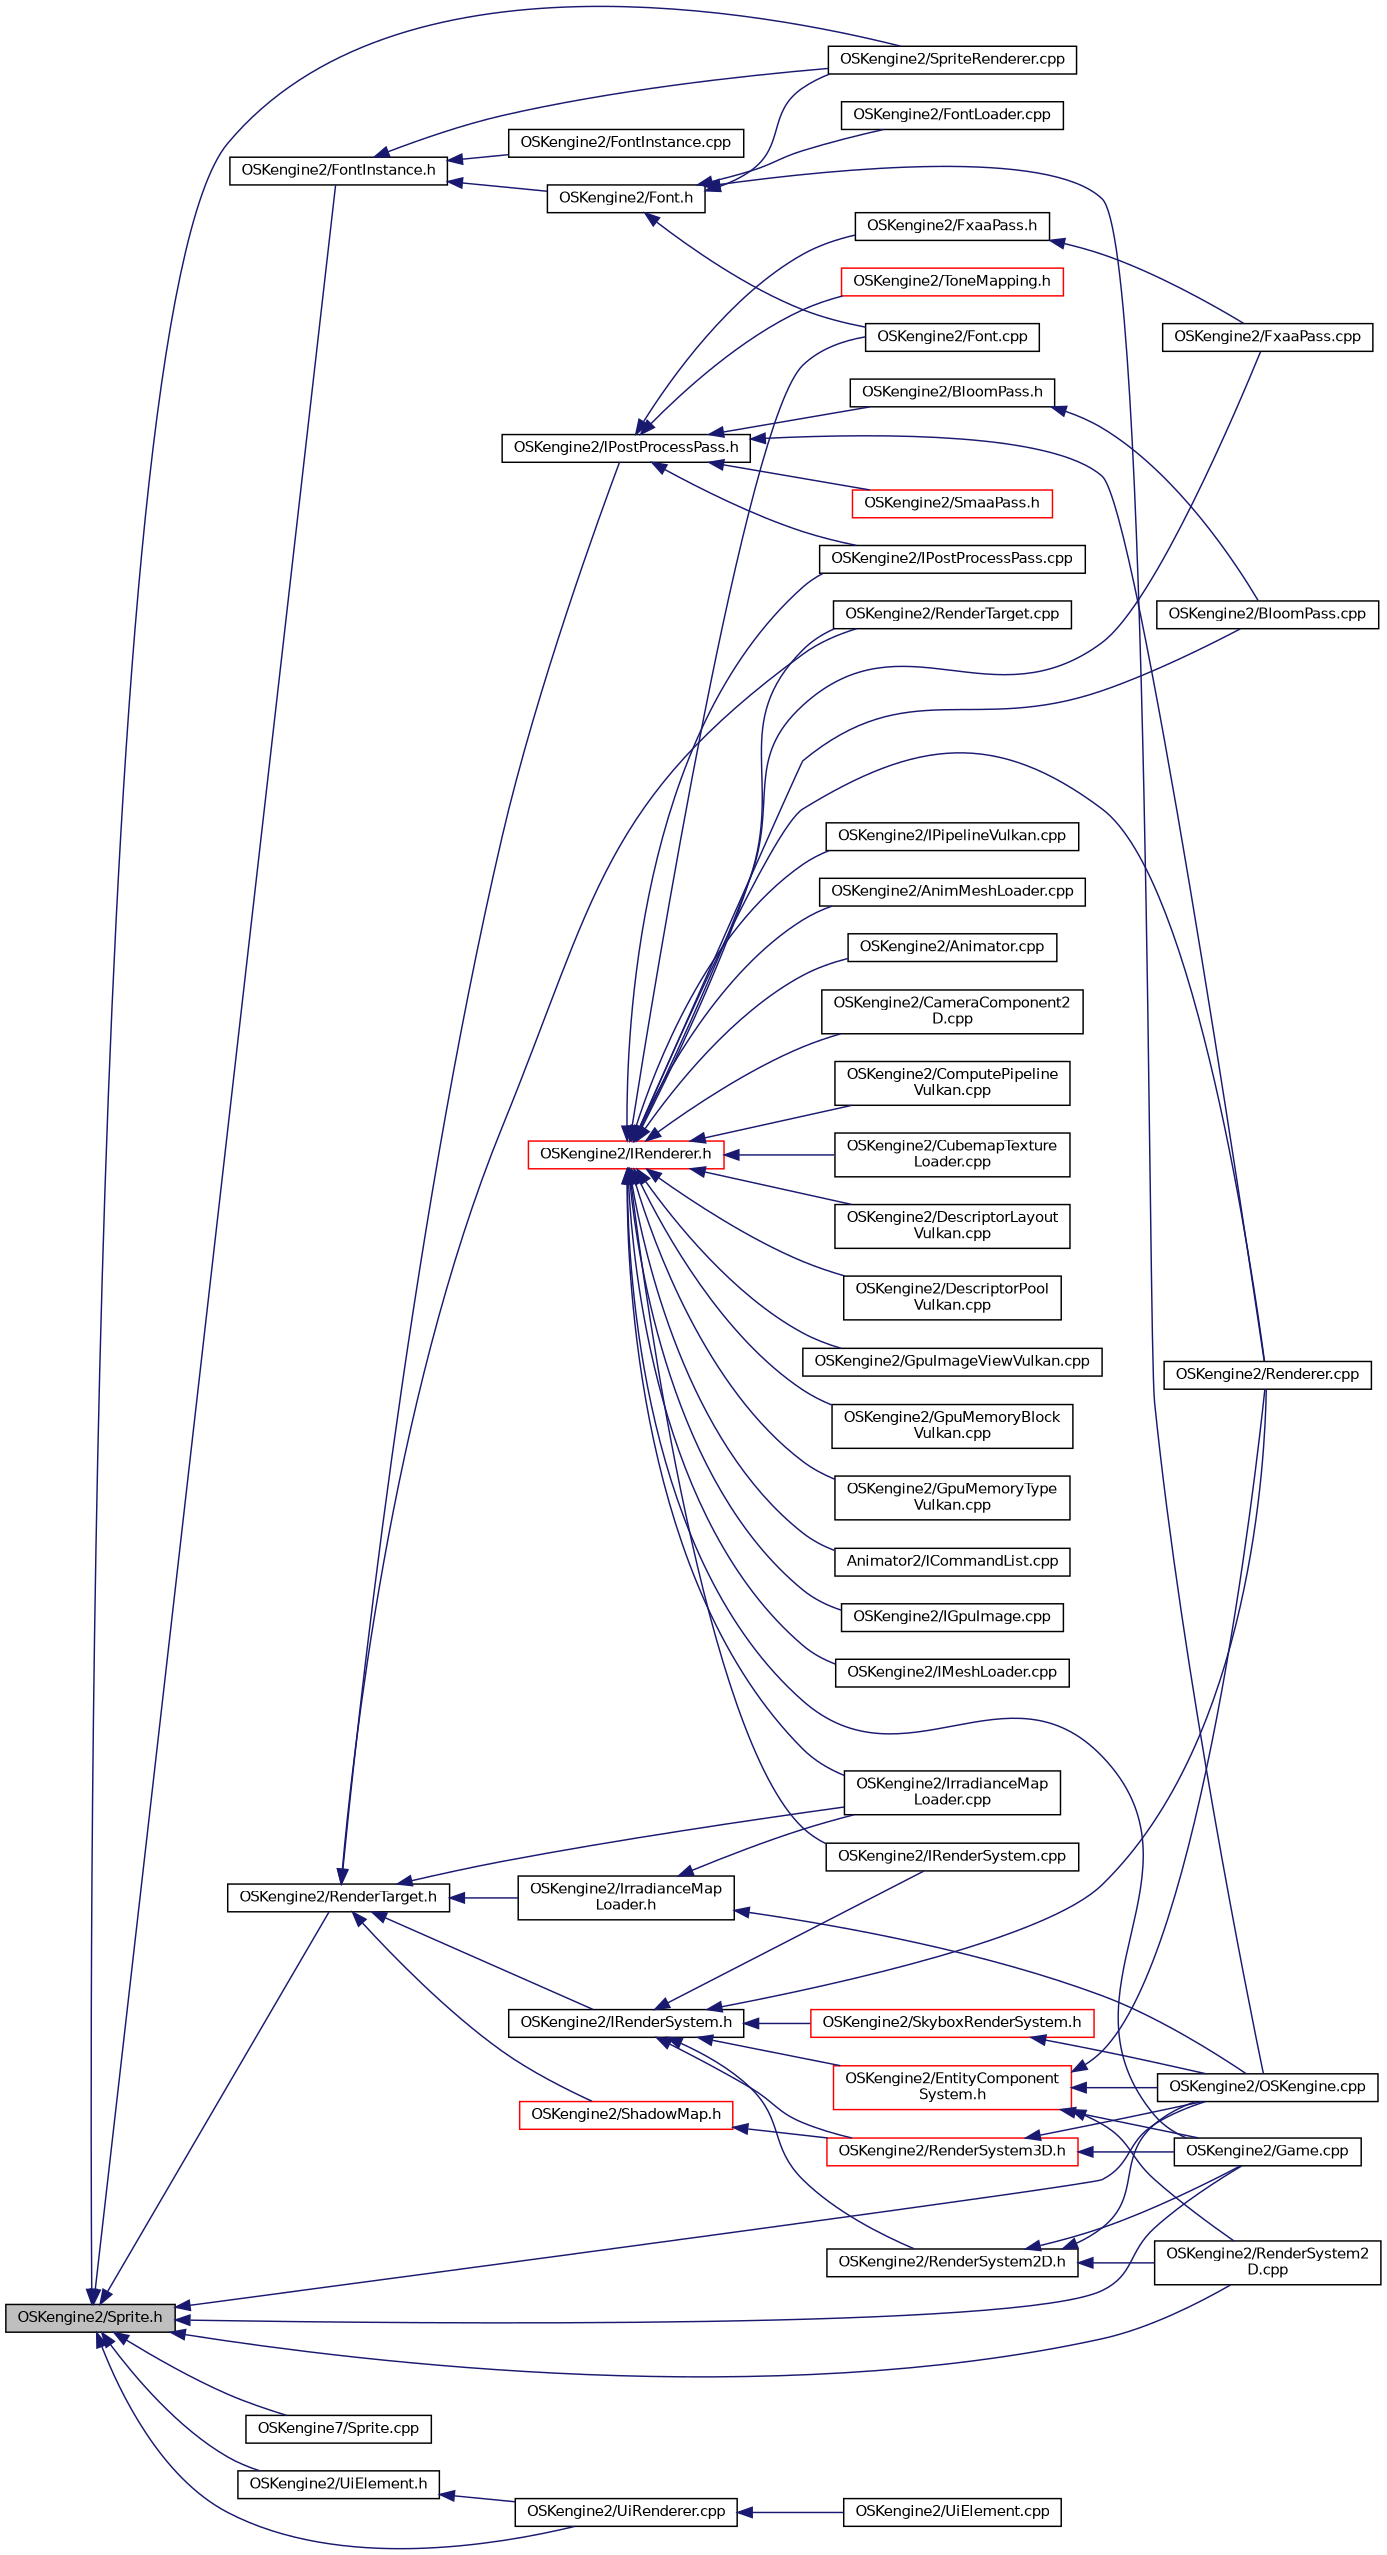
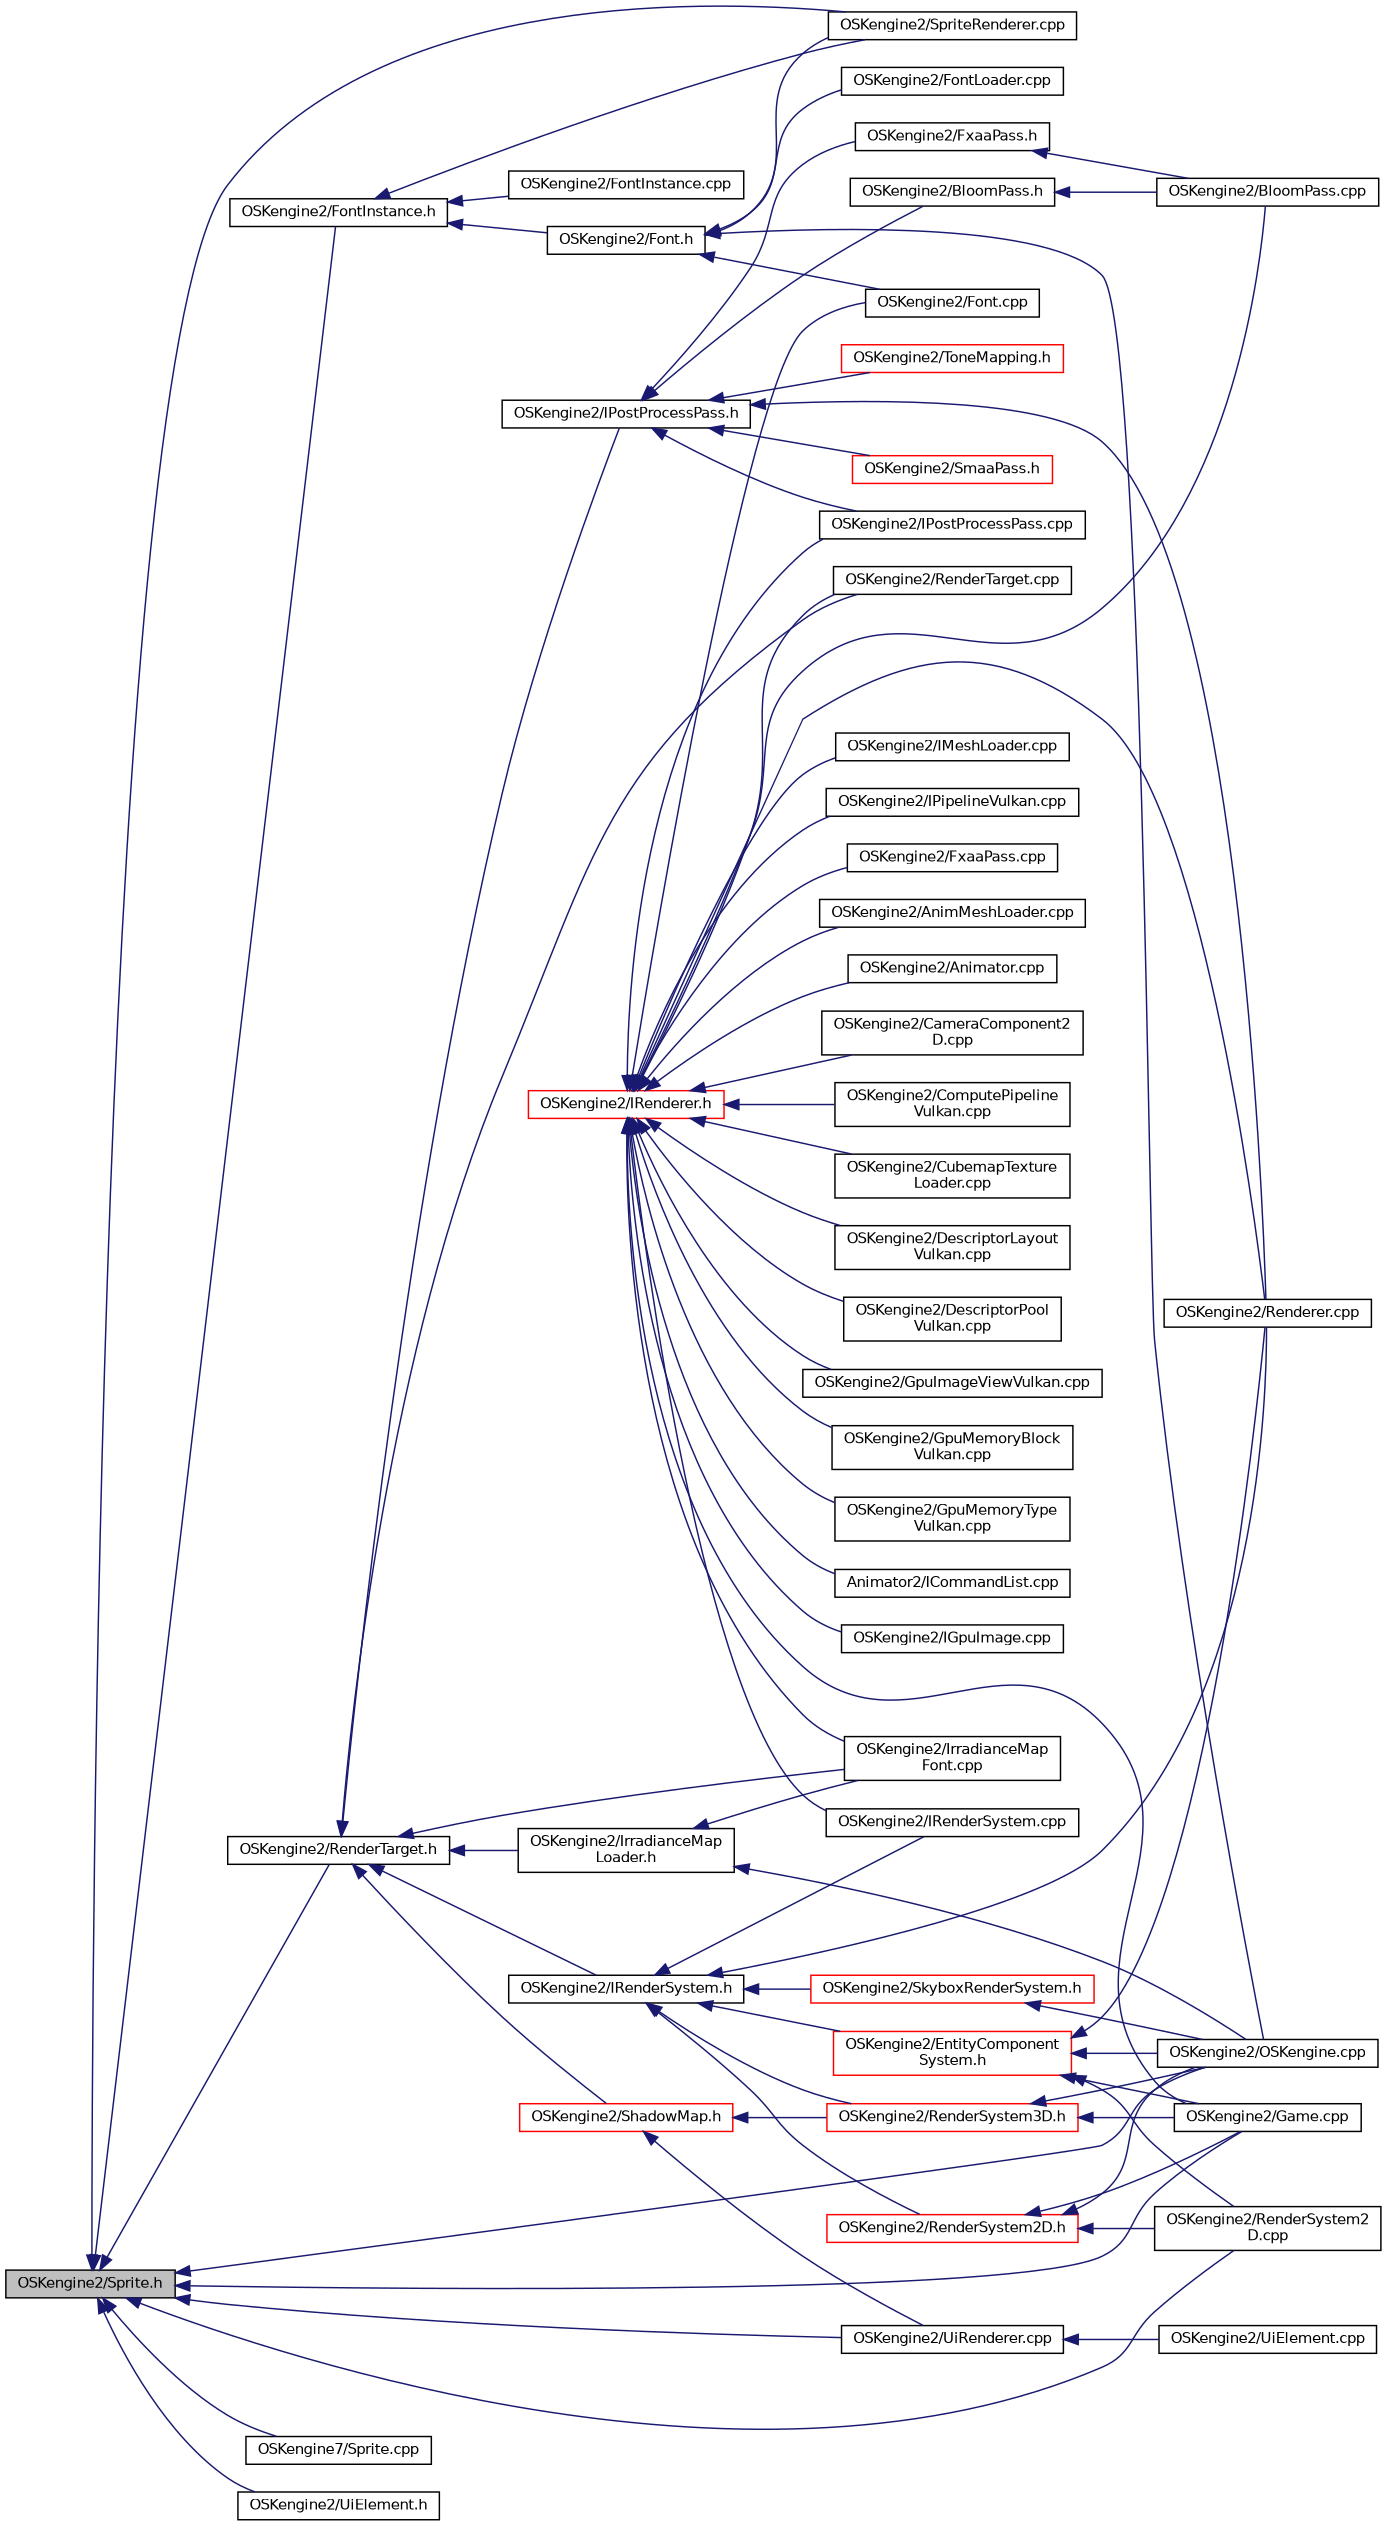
(1157, 277) -> (1118, 166)
(952, 1793) -> (952, 1759)
(952, 2263) -> (952, 2229)
(485, 2499) -> (783, 2242)
